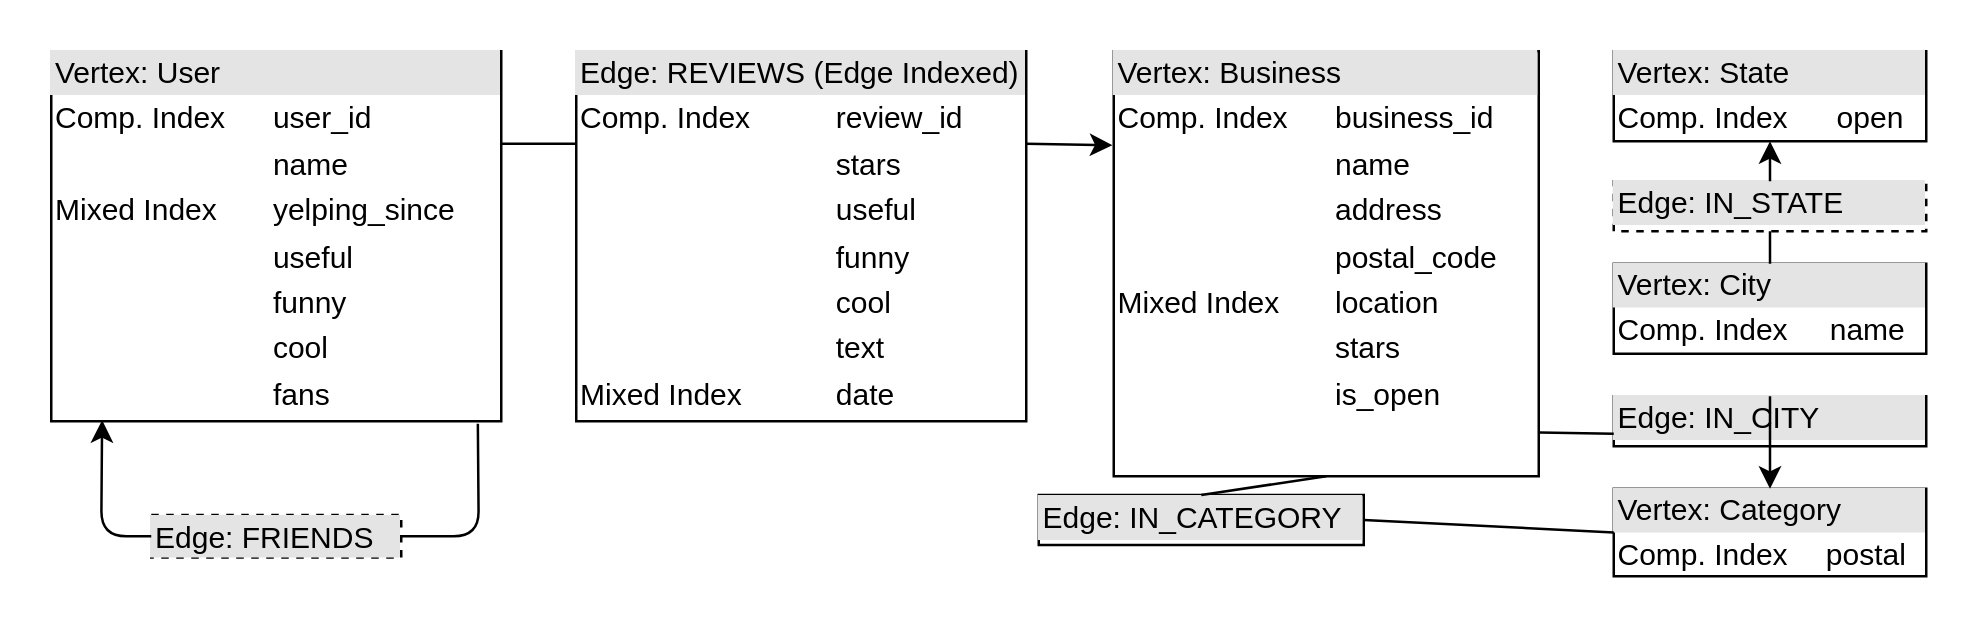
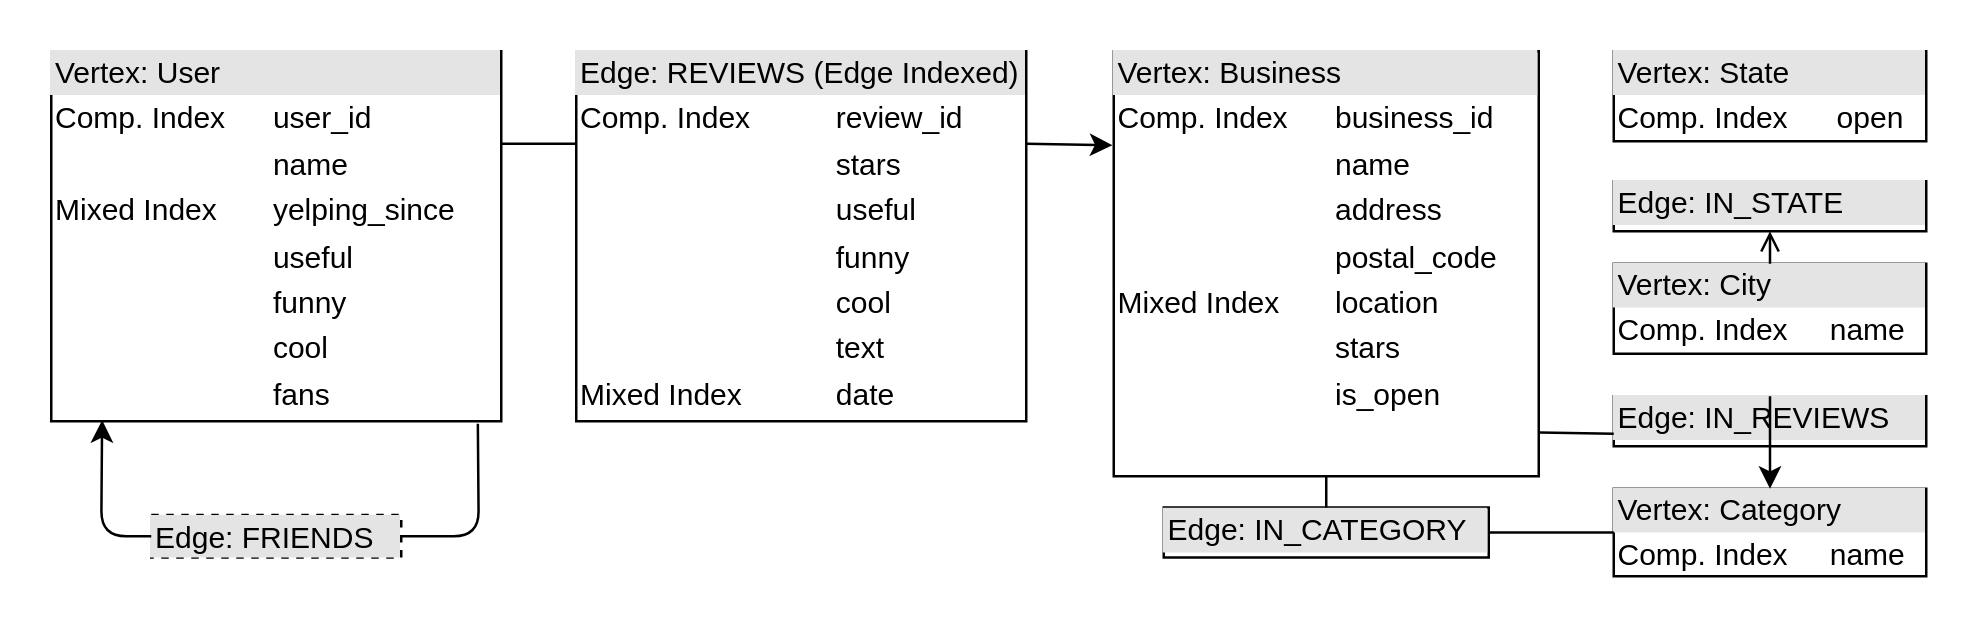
(1770, 169) -> none
(1770, 206) -> (1770, 206)
(1770, 237) -> (1770, 240)
(1715, 414) -> (1740, 414)
(1201, 520) -> (1326, 533)
(1745, 525) -> (1740, 525)
